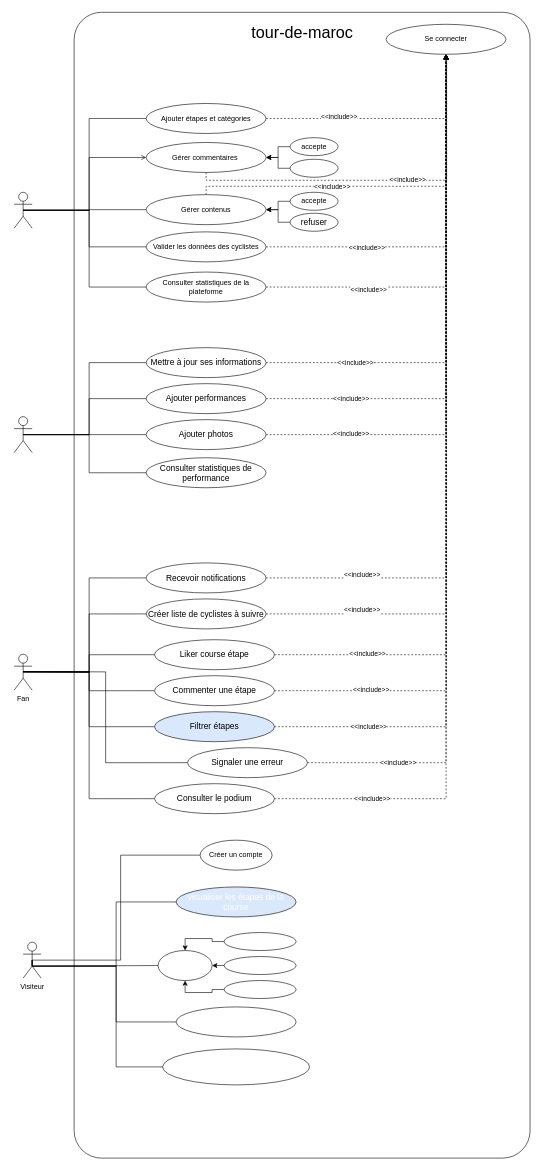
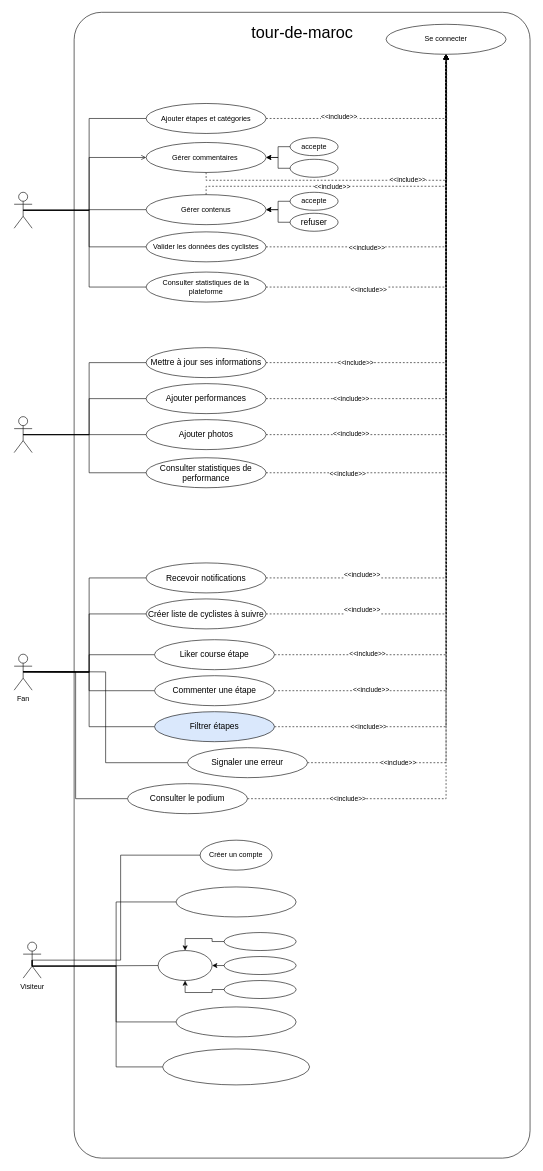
none -> (355, 473)
(215, 799) -> (188, 799)
(236, 902) -> (236, 902)
